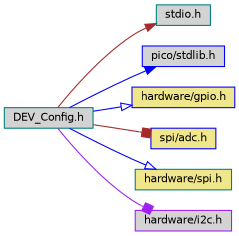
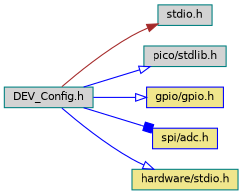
(183, 56) -> (185, 56)
(107, 88) -> (112, 78)
(183, 97) -> (185, 97)
(116, 128) -> (113, 117)
(183, 180) -> (185, 180)
(183, 221) -> none
